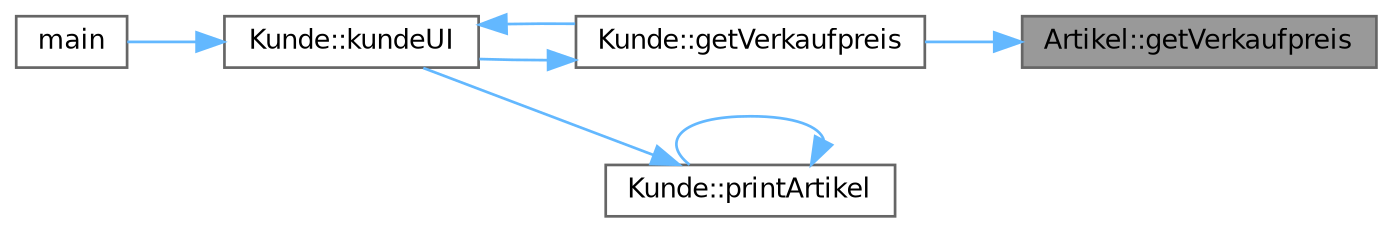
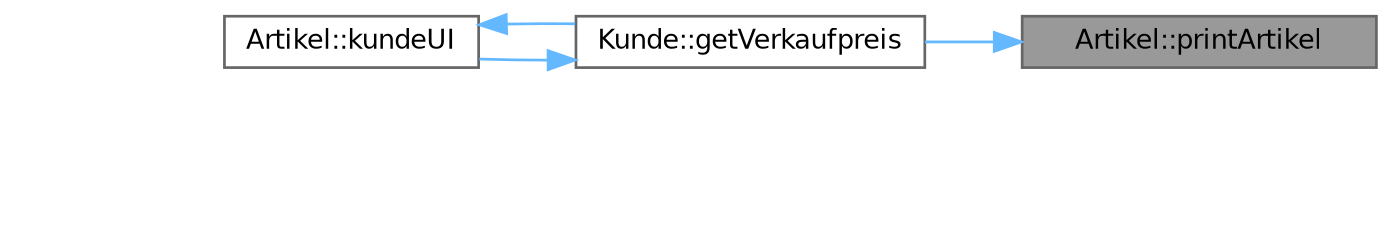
(72, 42) -> none
(352, 42) -> (352, 42)
(1199, 42) -> (1199, 42)
(750, 191) -> none
